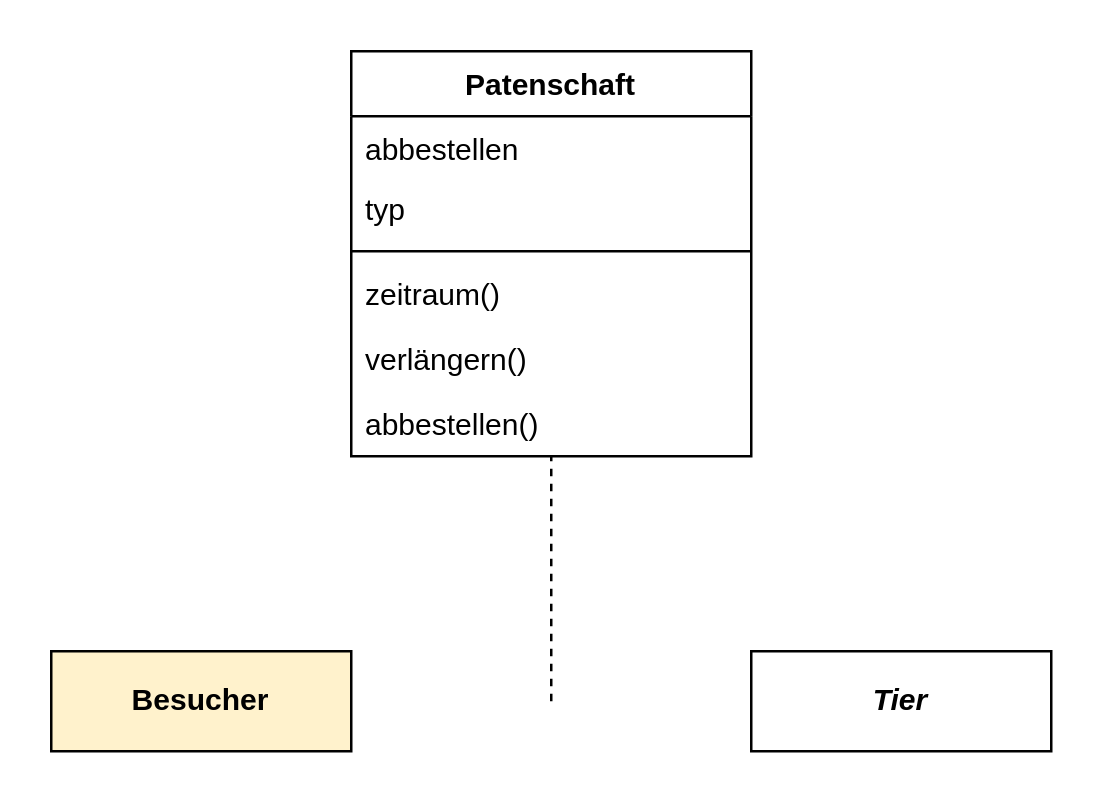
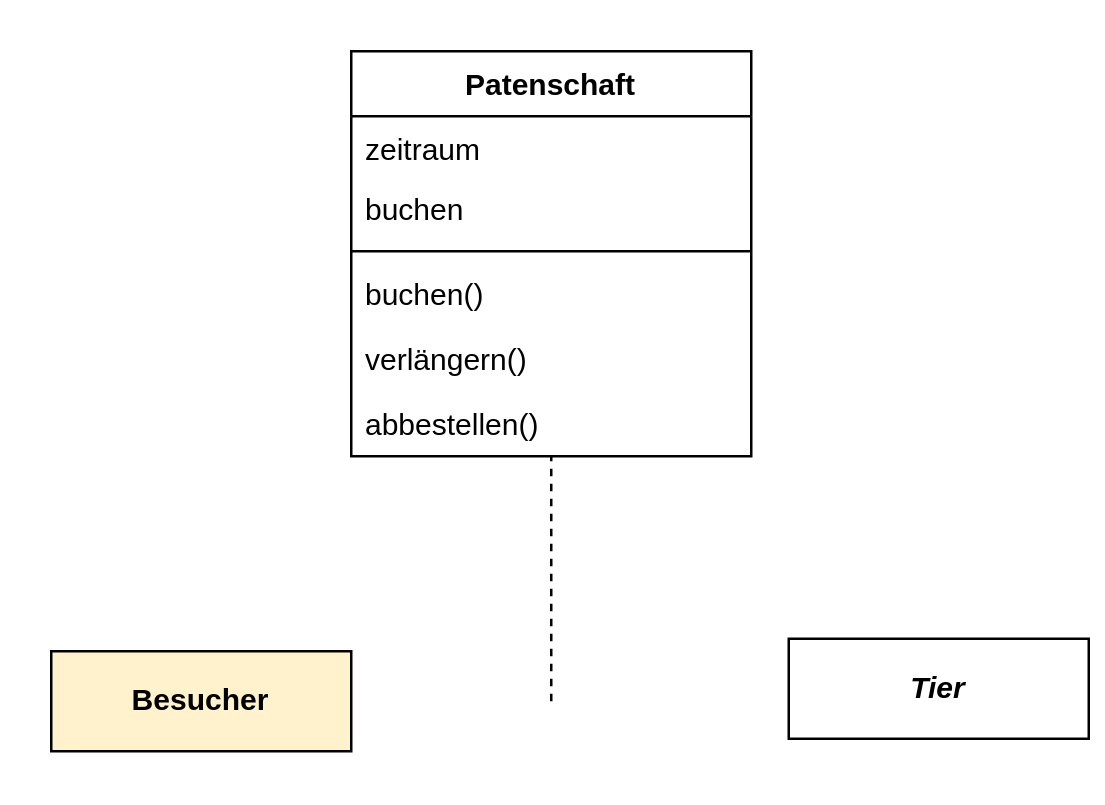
(451, 152) -> (430, 152)
(391, 212) -> (417, 212)
(446, 297) -> (433, 297)
(901, 701) -> (939, 689)
